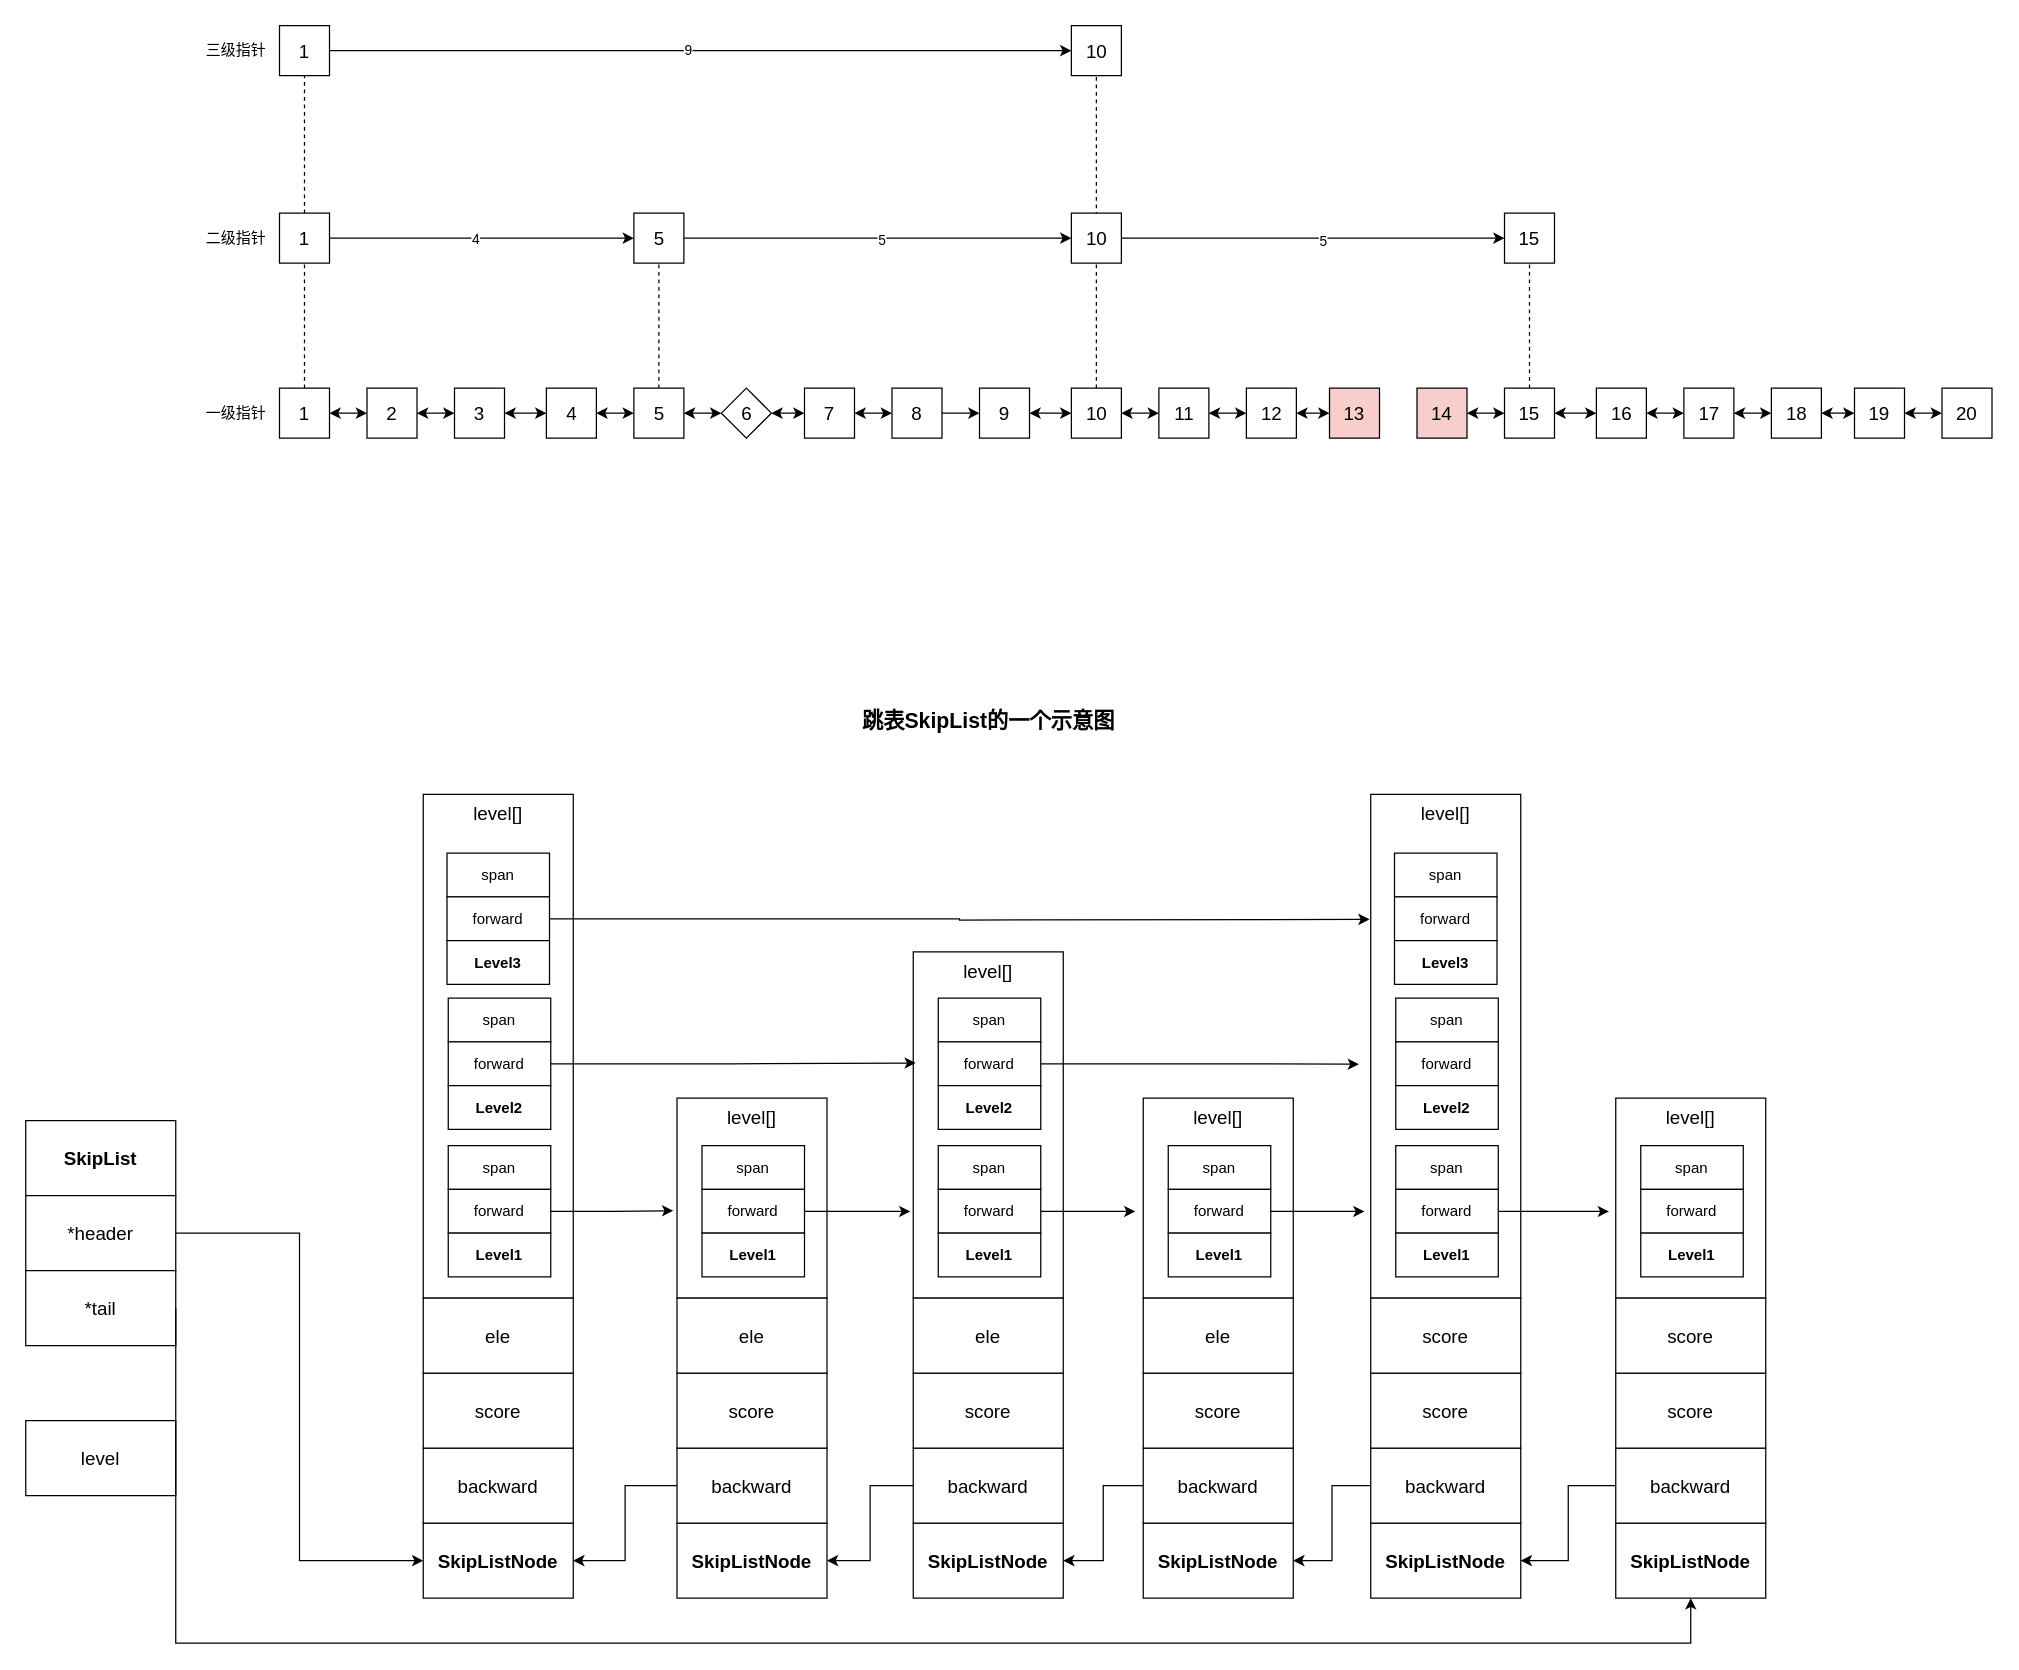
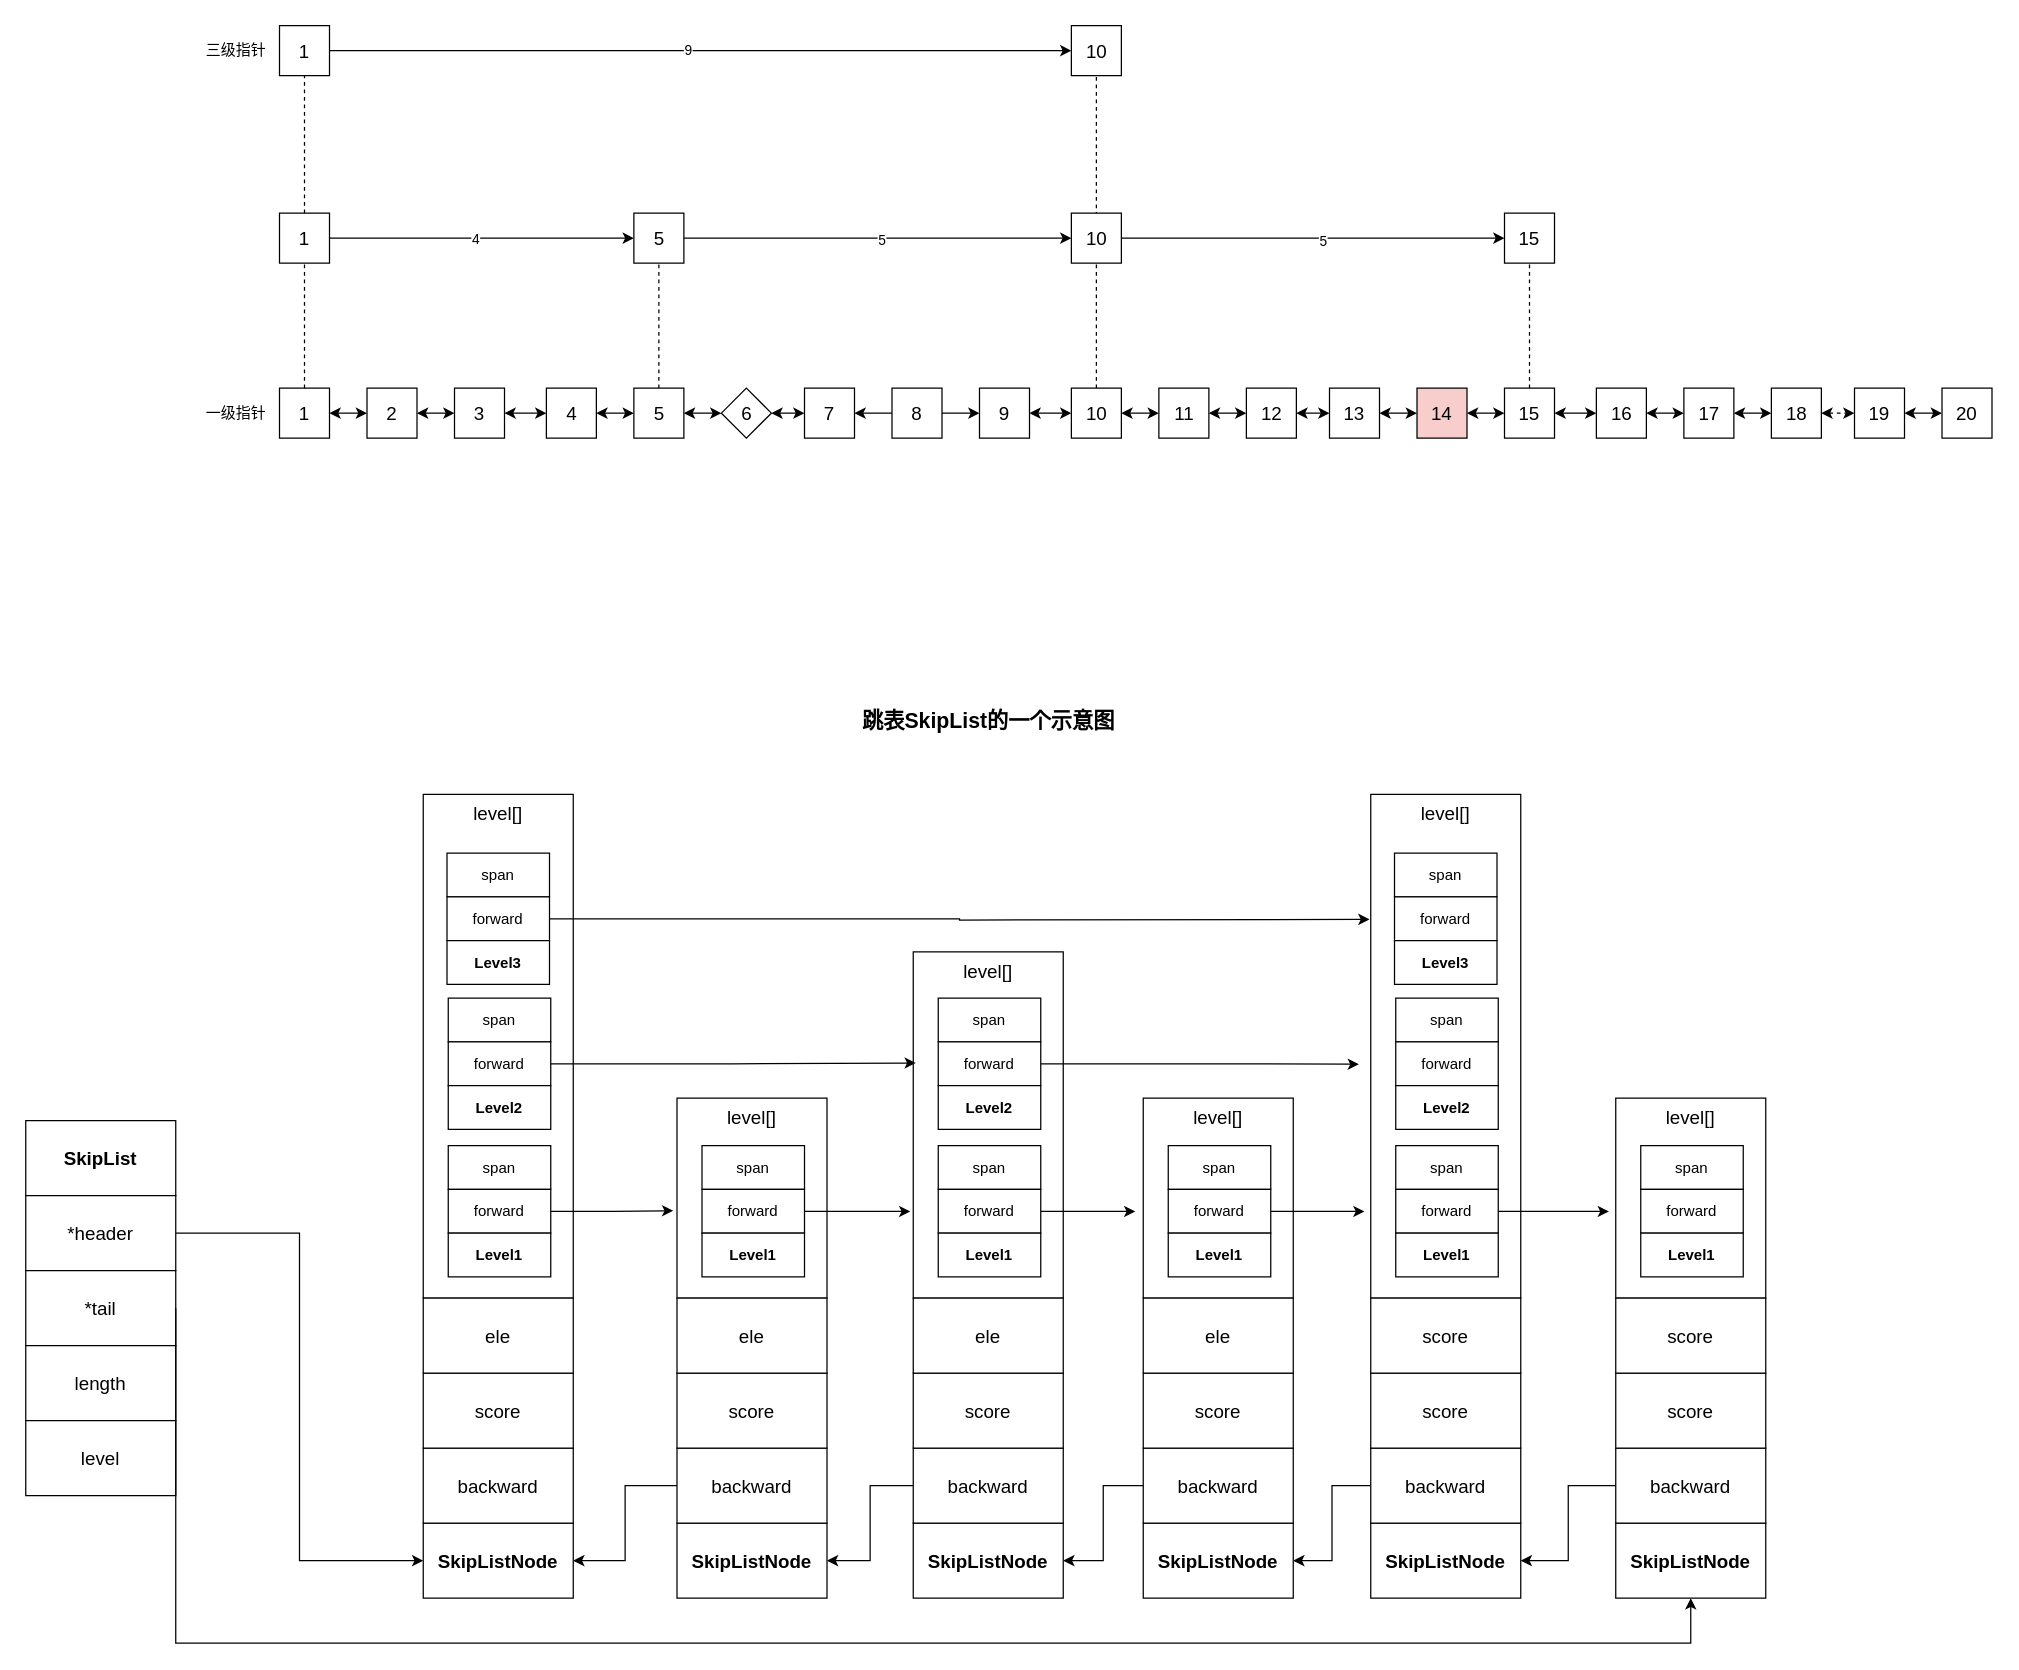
(236, 238) -> none
(882, 413) -> (885, 413)
(1354, 413) -> (1354, 413)
none -> (1398, 413)
(1838, 413) -> (1838, 413)
none -> (101, 1383)
